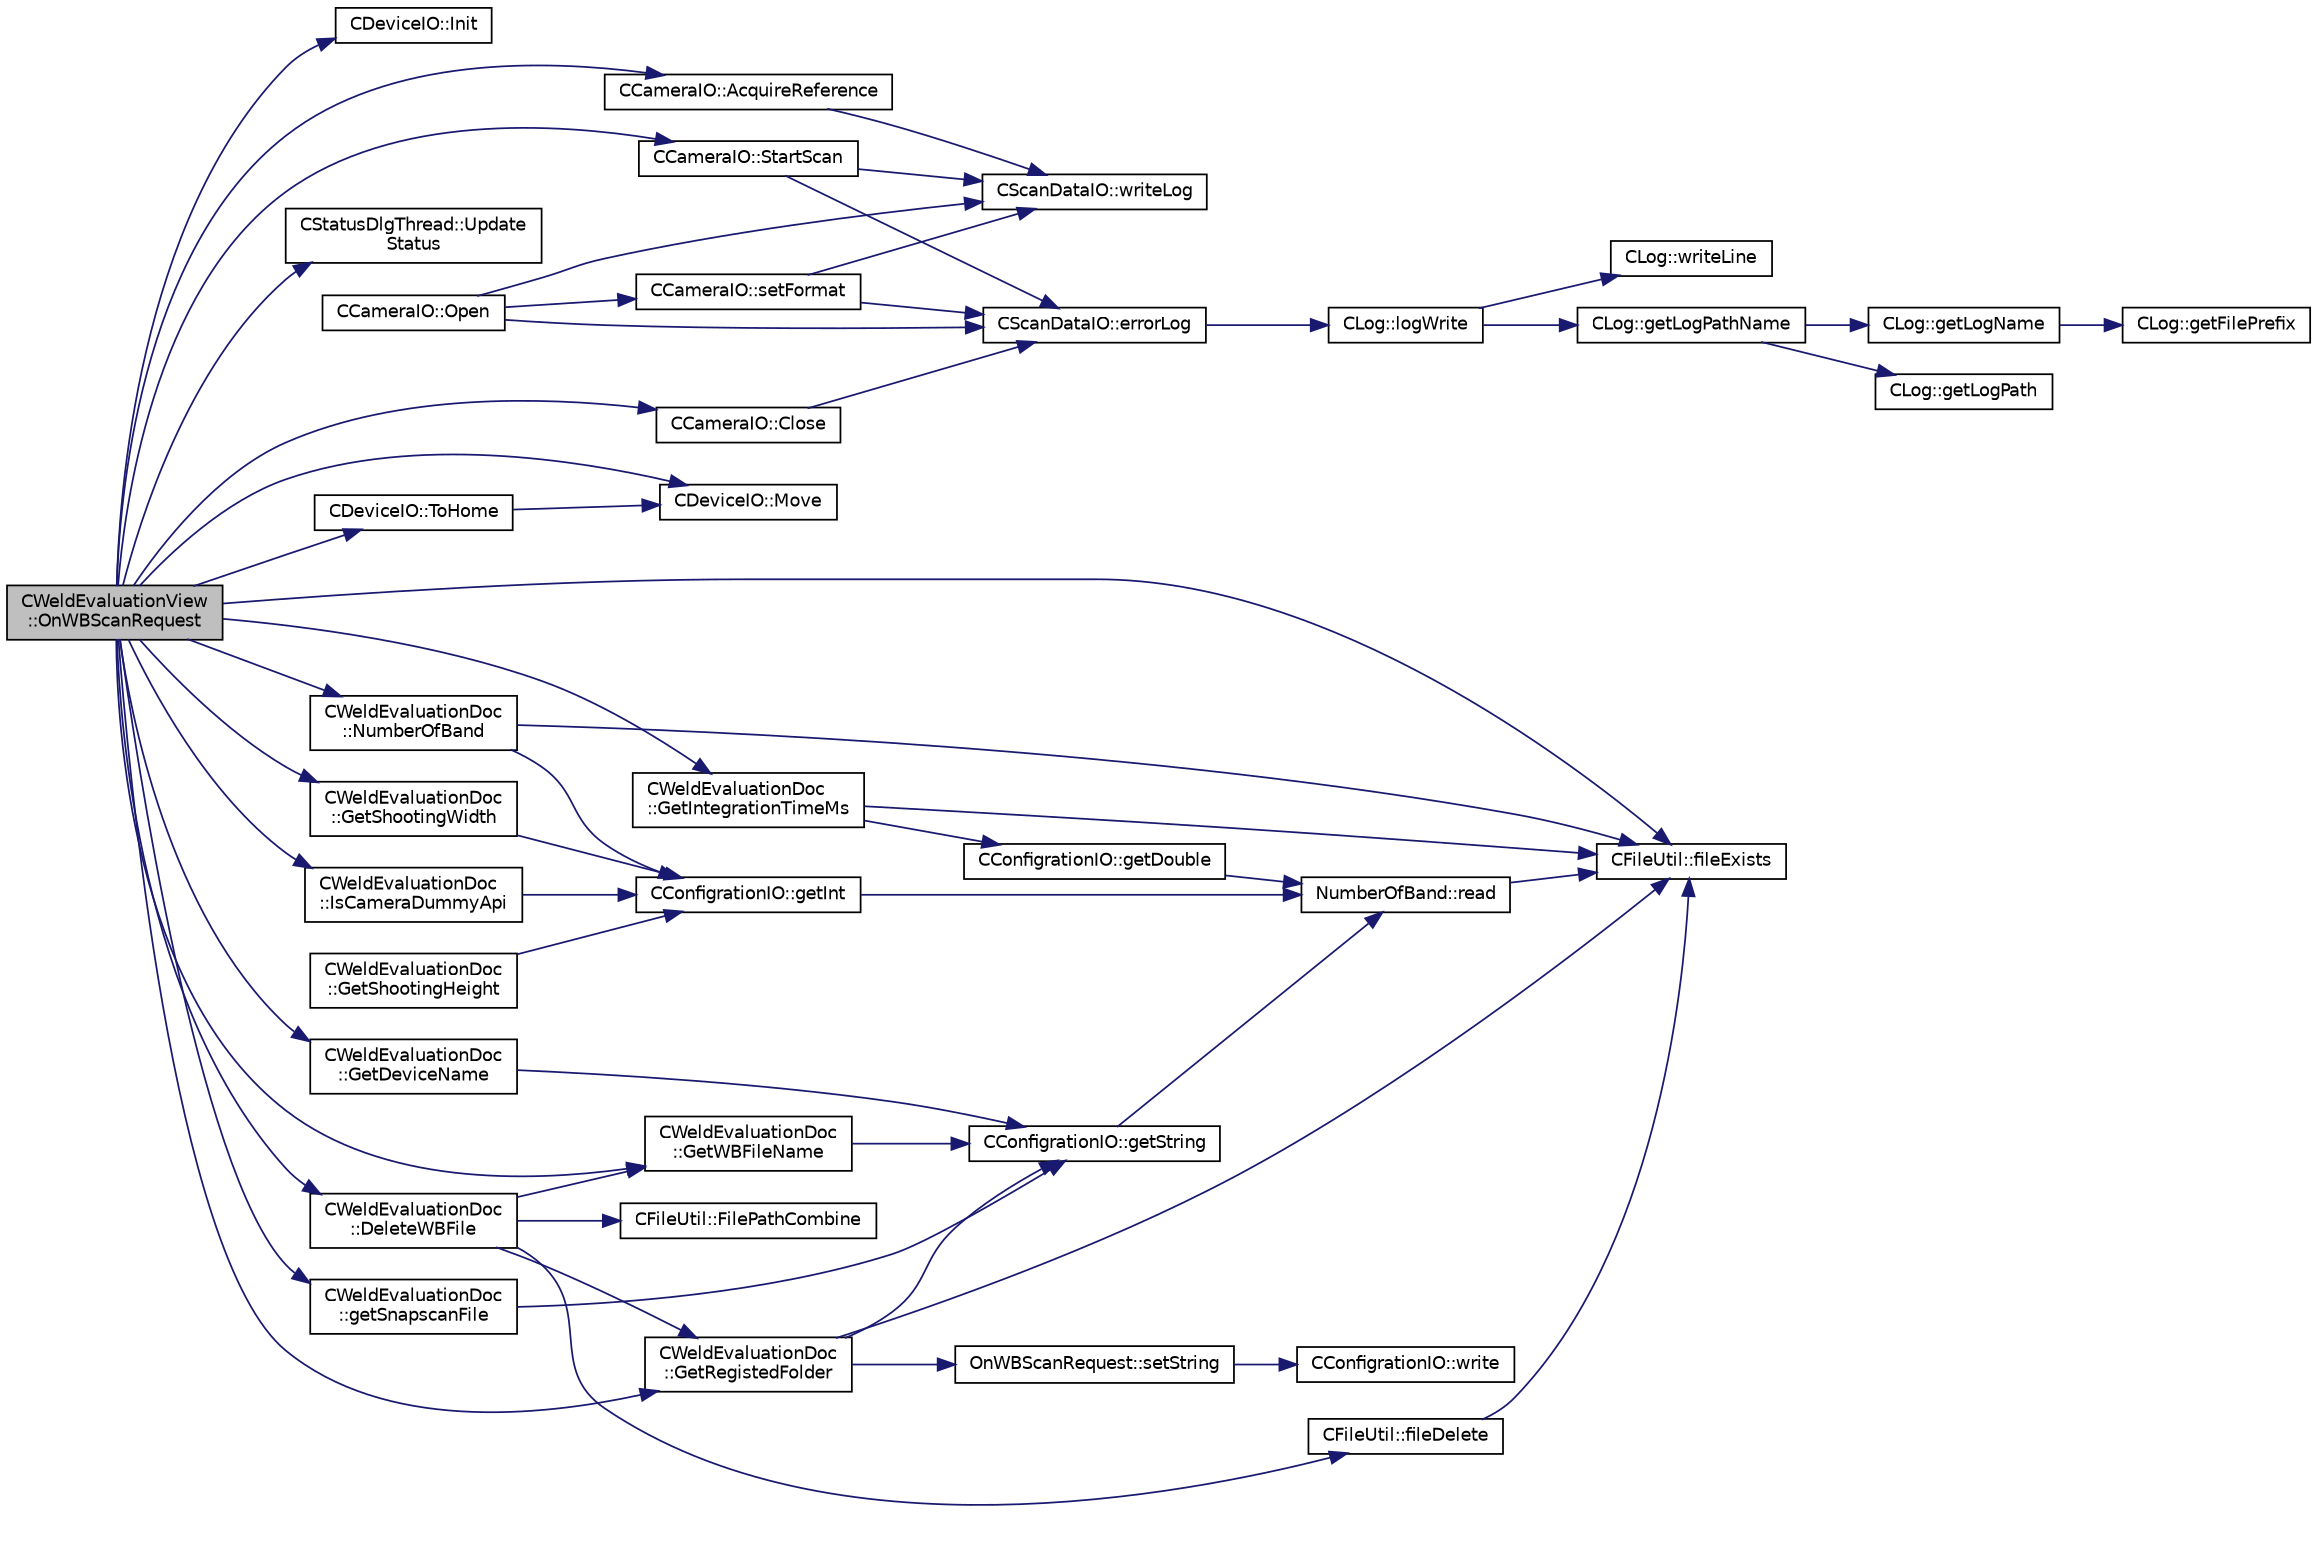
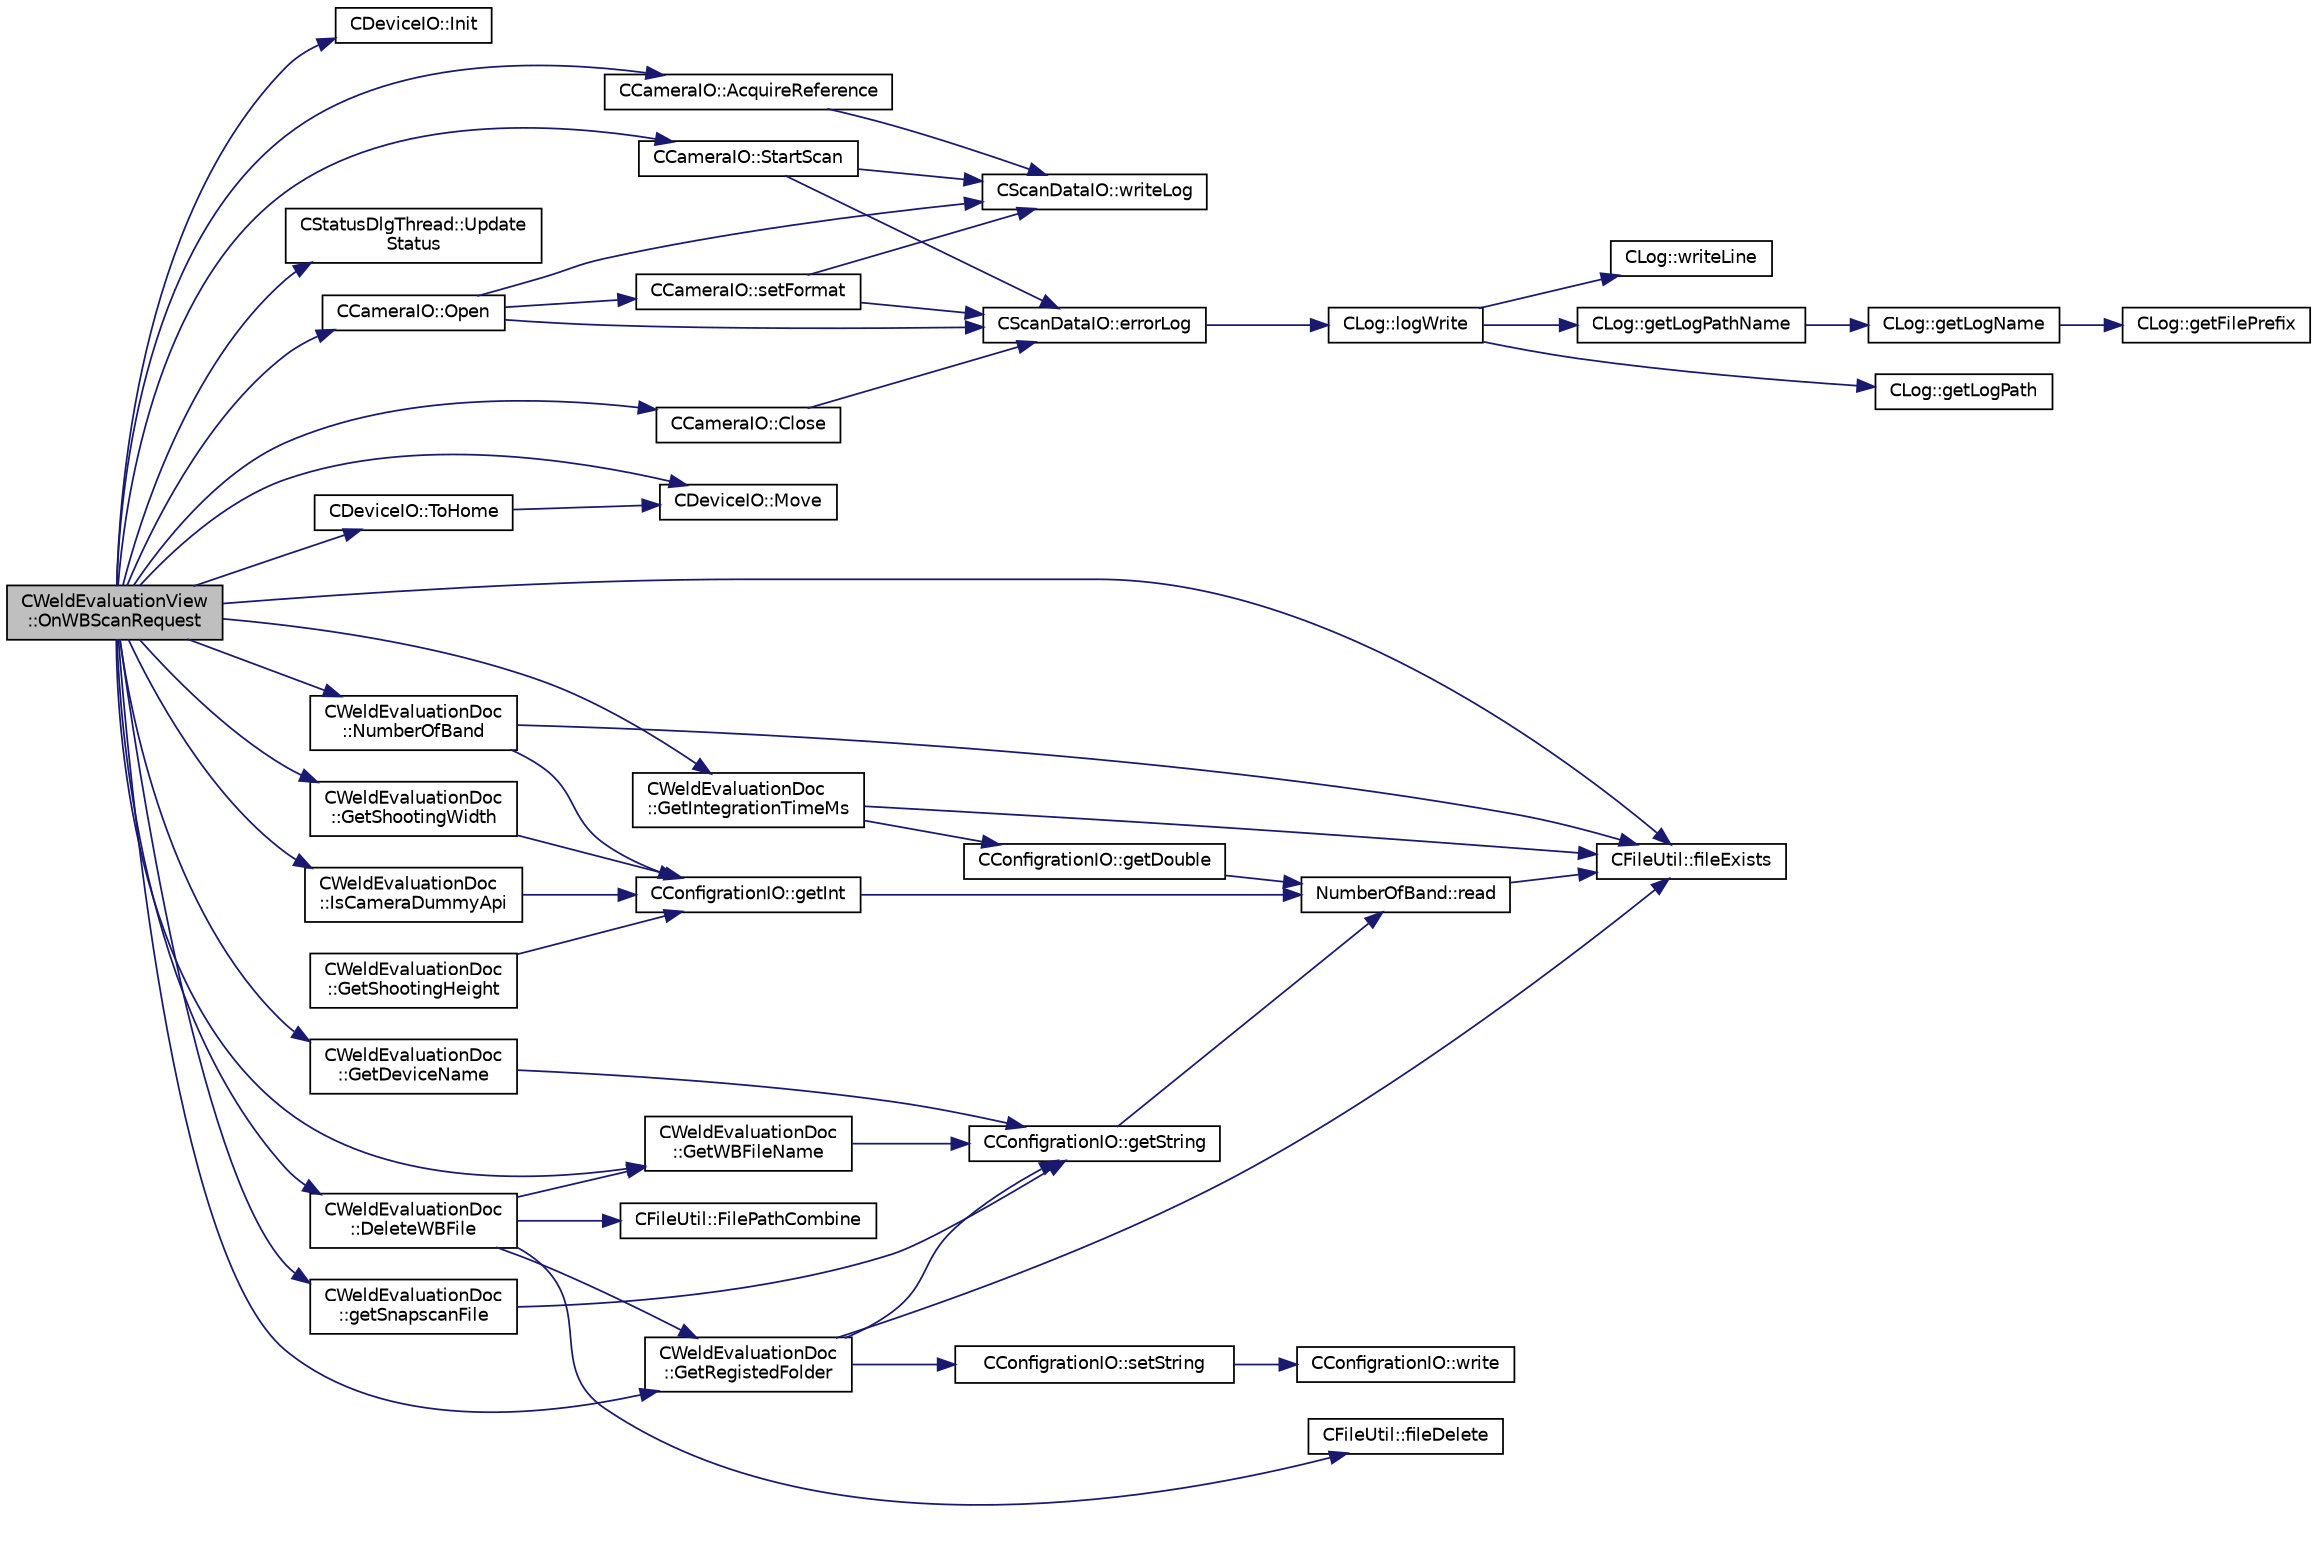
(1819, 356) -> (1670, 370)
none -> (203, 445)
(1636, 1181) -> none
(1095, 1365) -> (1095, 1365)
